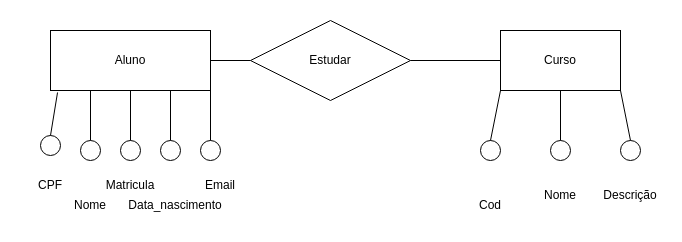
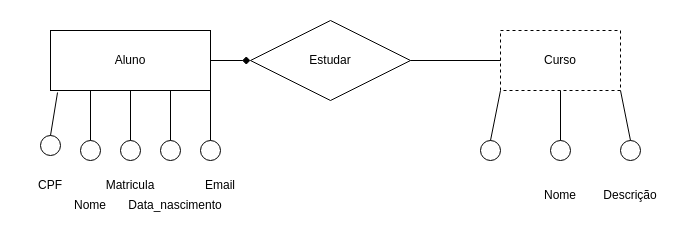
(246, 61) -> (242, 61)
(561, 61) -> (561, 61)
(491, 206) -> none
